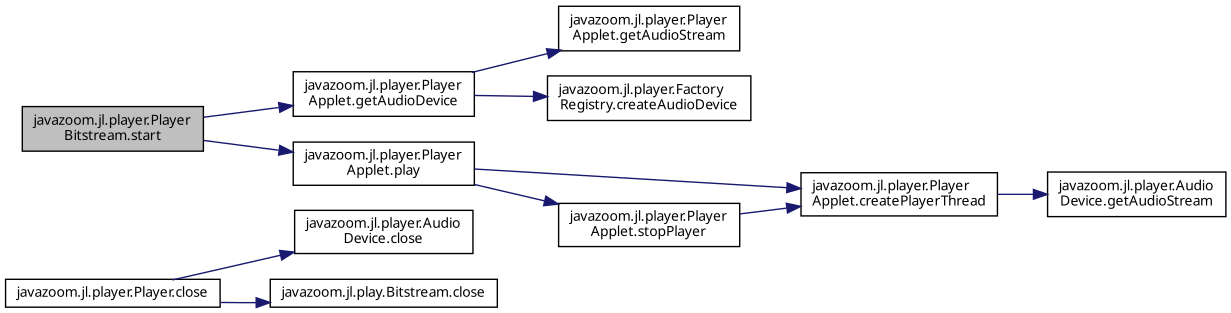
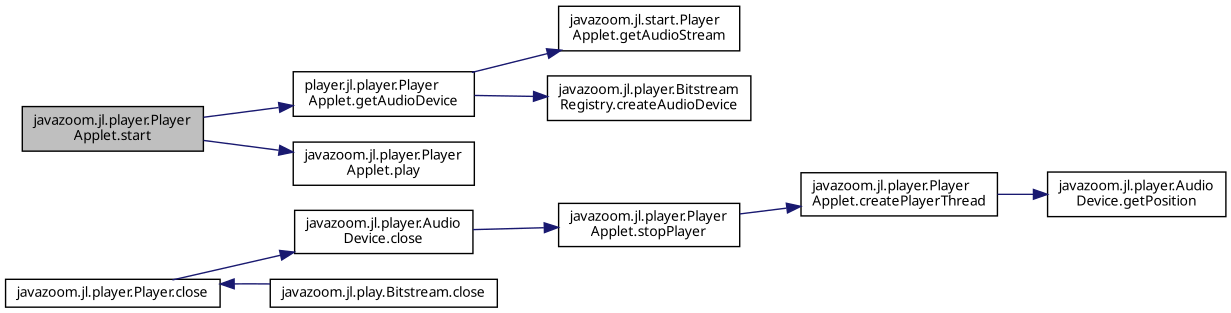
(649, 29) -> (649, 29)
(384, 94) -> (384, 94)
(649, 98) -> (649, 98)
(113, 129) -> (113, 129)
(631, 178) -> none
(509, 193) -> (508, 229)
(1137, 194) -> (1137, 194)
(238, 303) -> (252, 284)
